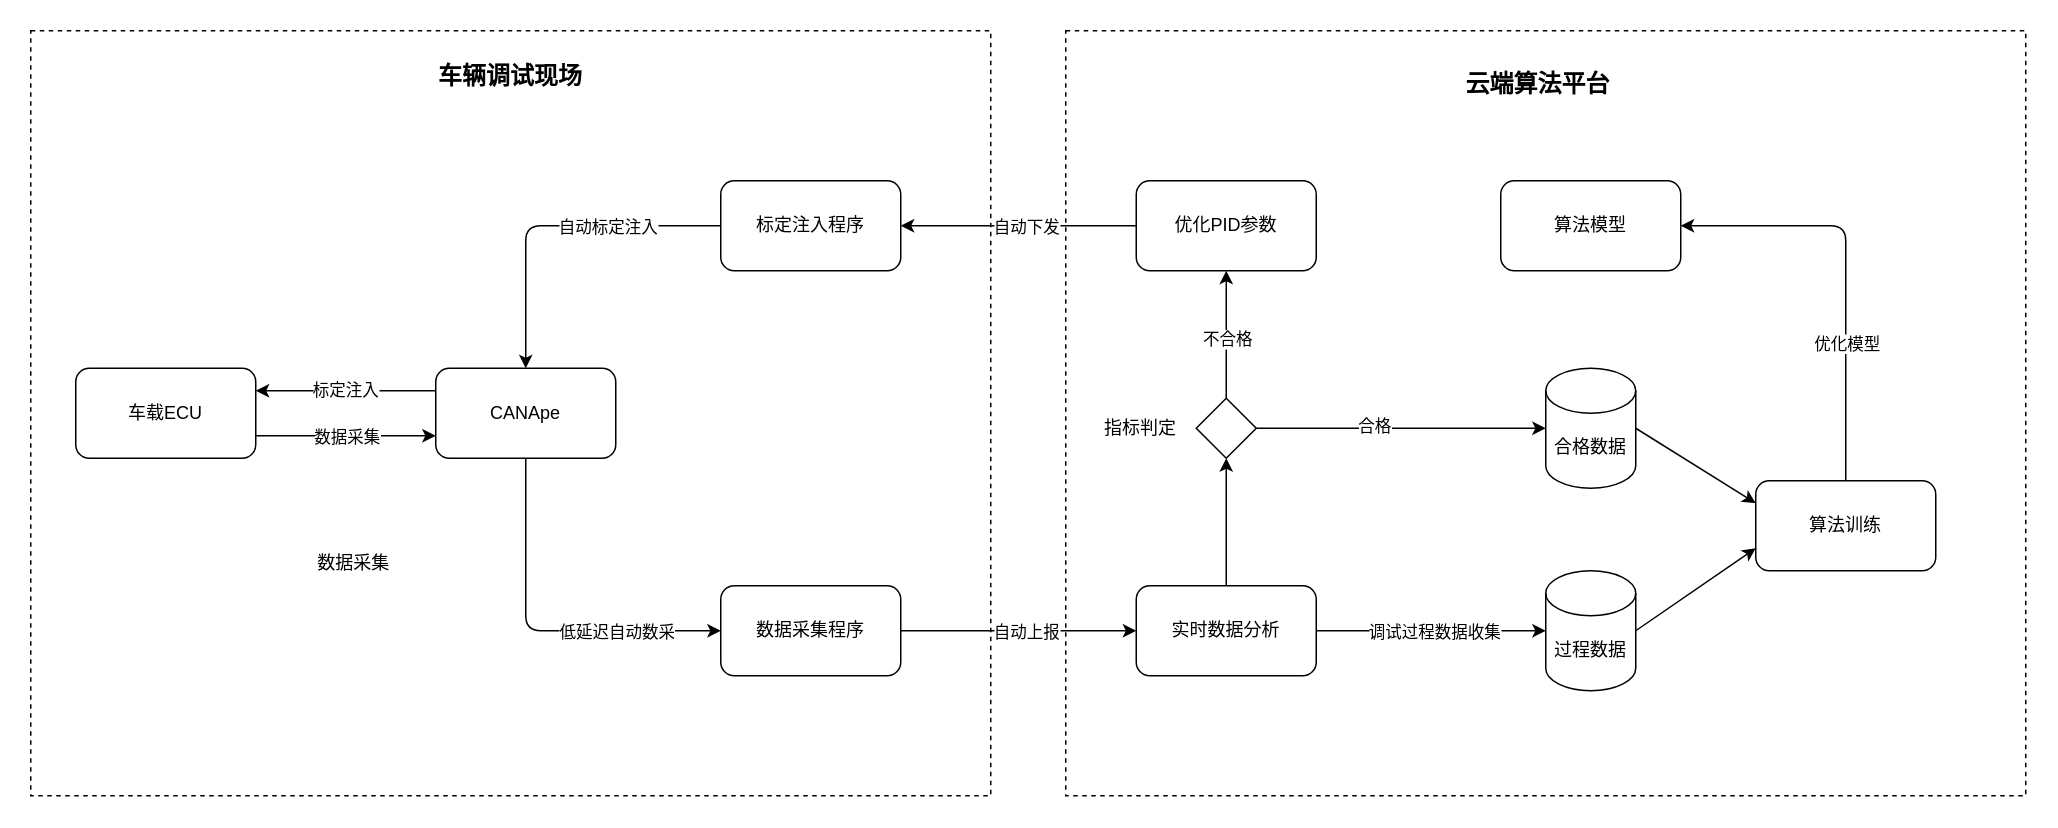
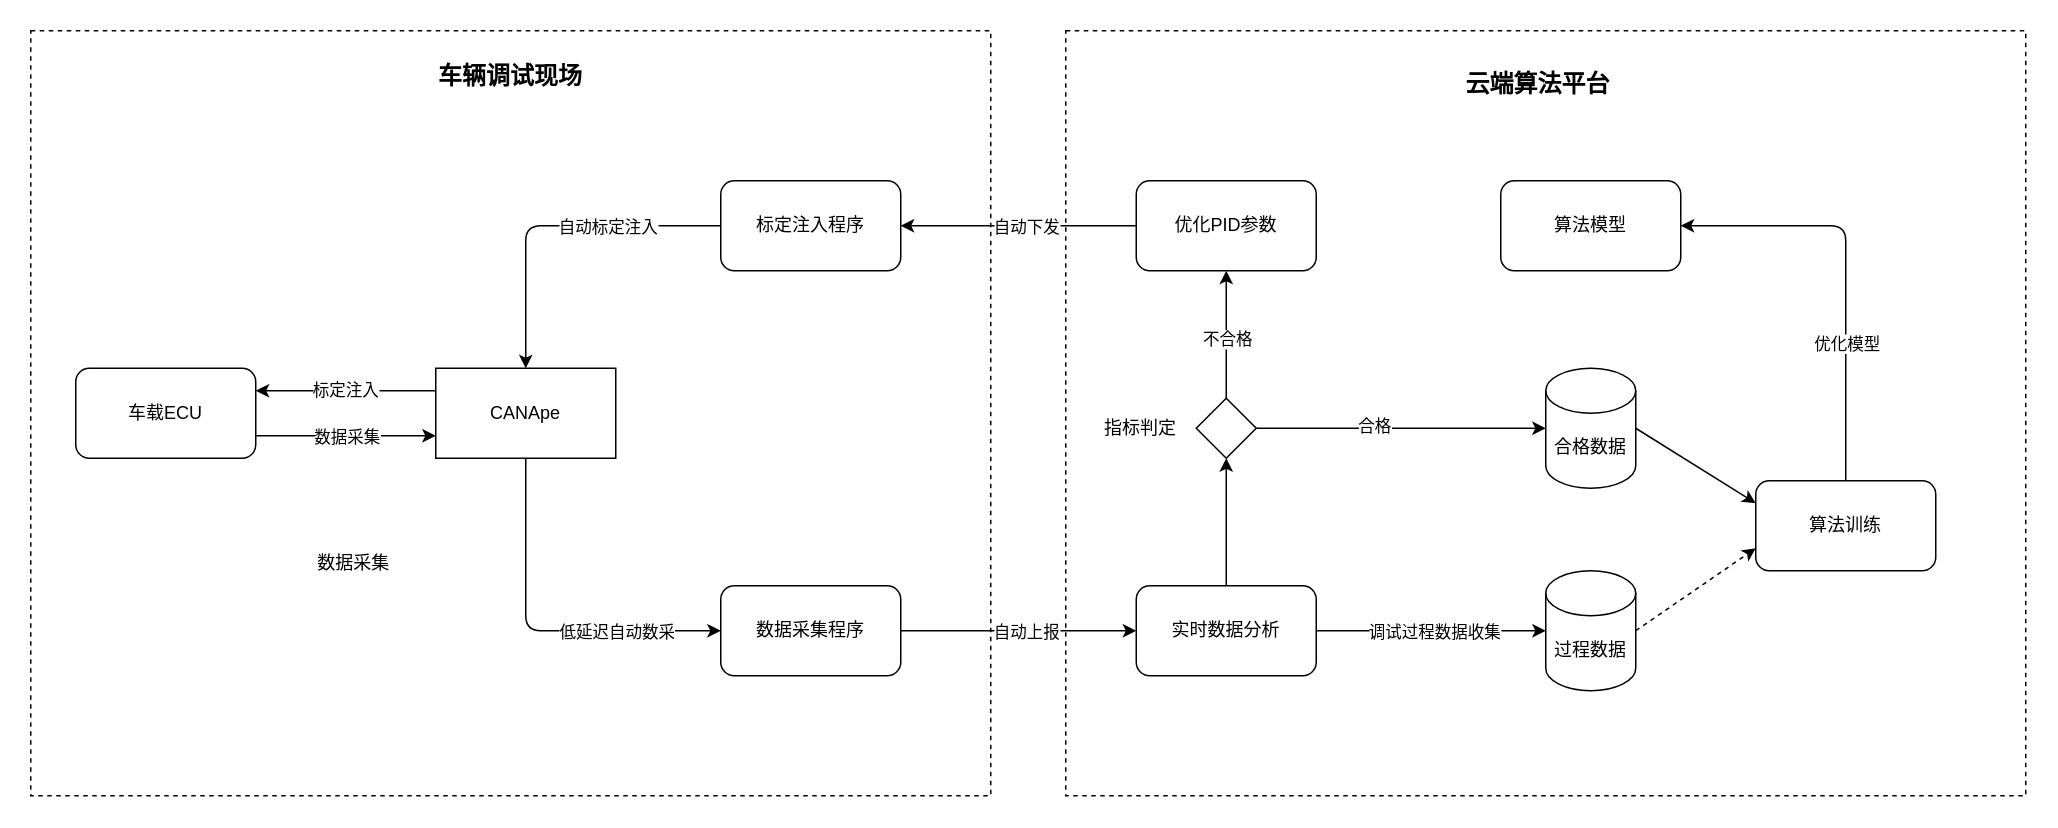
(526, 413) -> (526, 413)
(1693, 592) -> (1693, 592)
